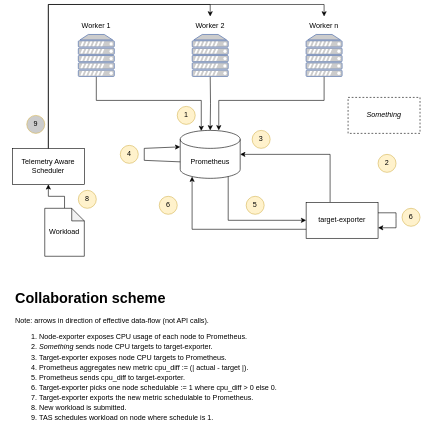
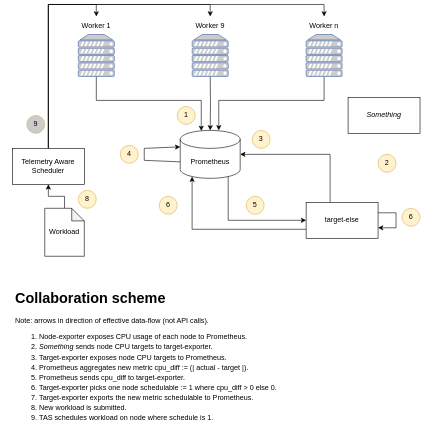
none -> (96, 11)
(210, 26) -> (210, 26)
(384, 116) -> (384, 116)
(342, 221) -> (342, 221)
